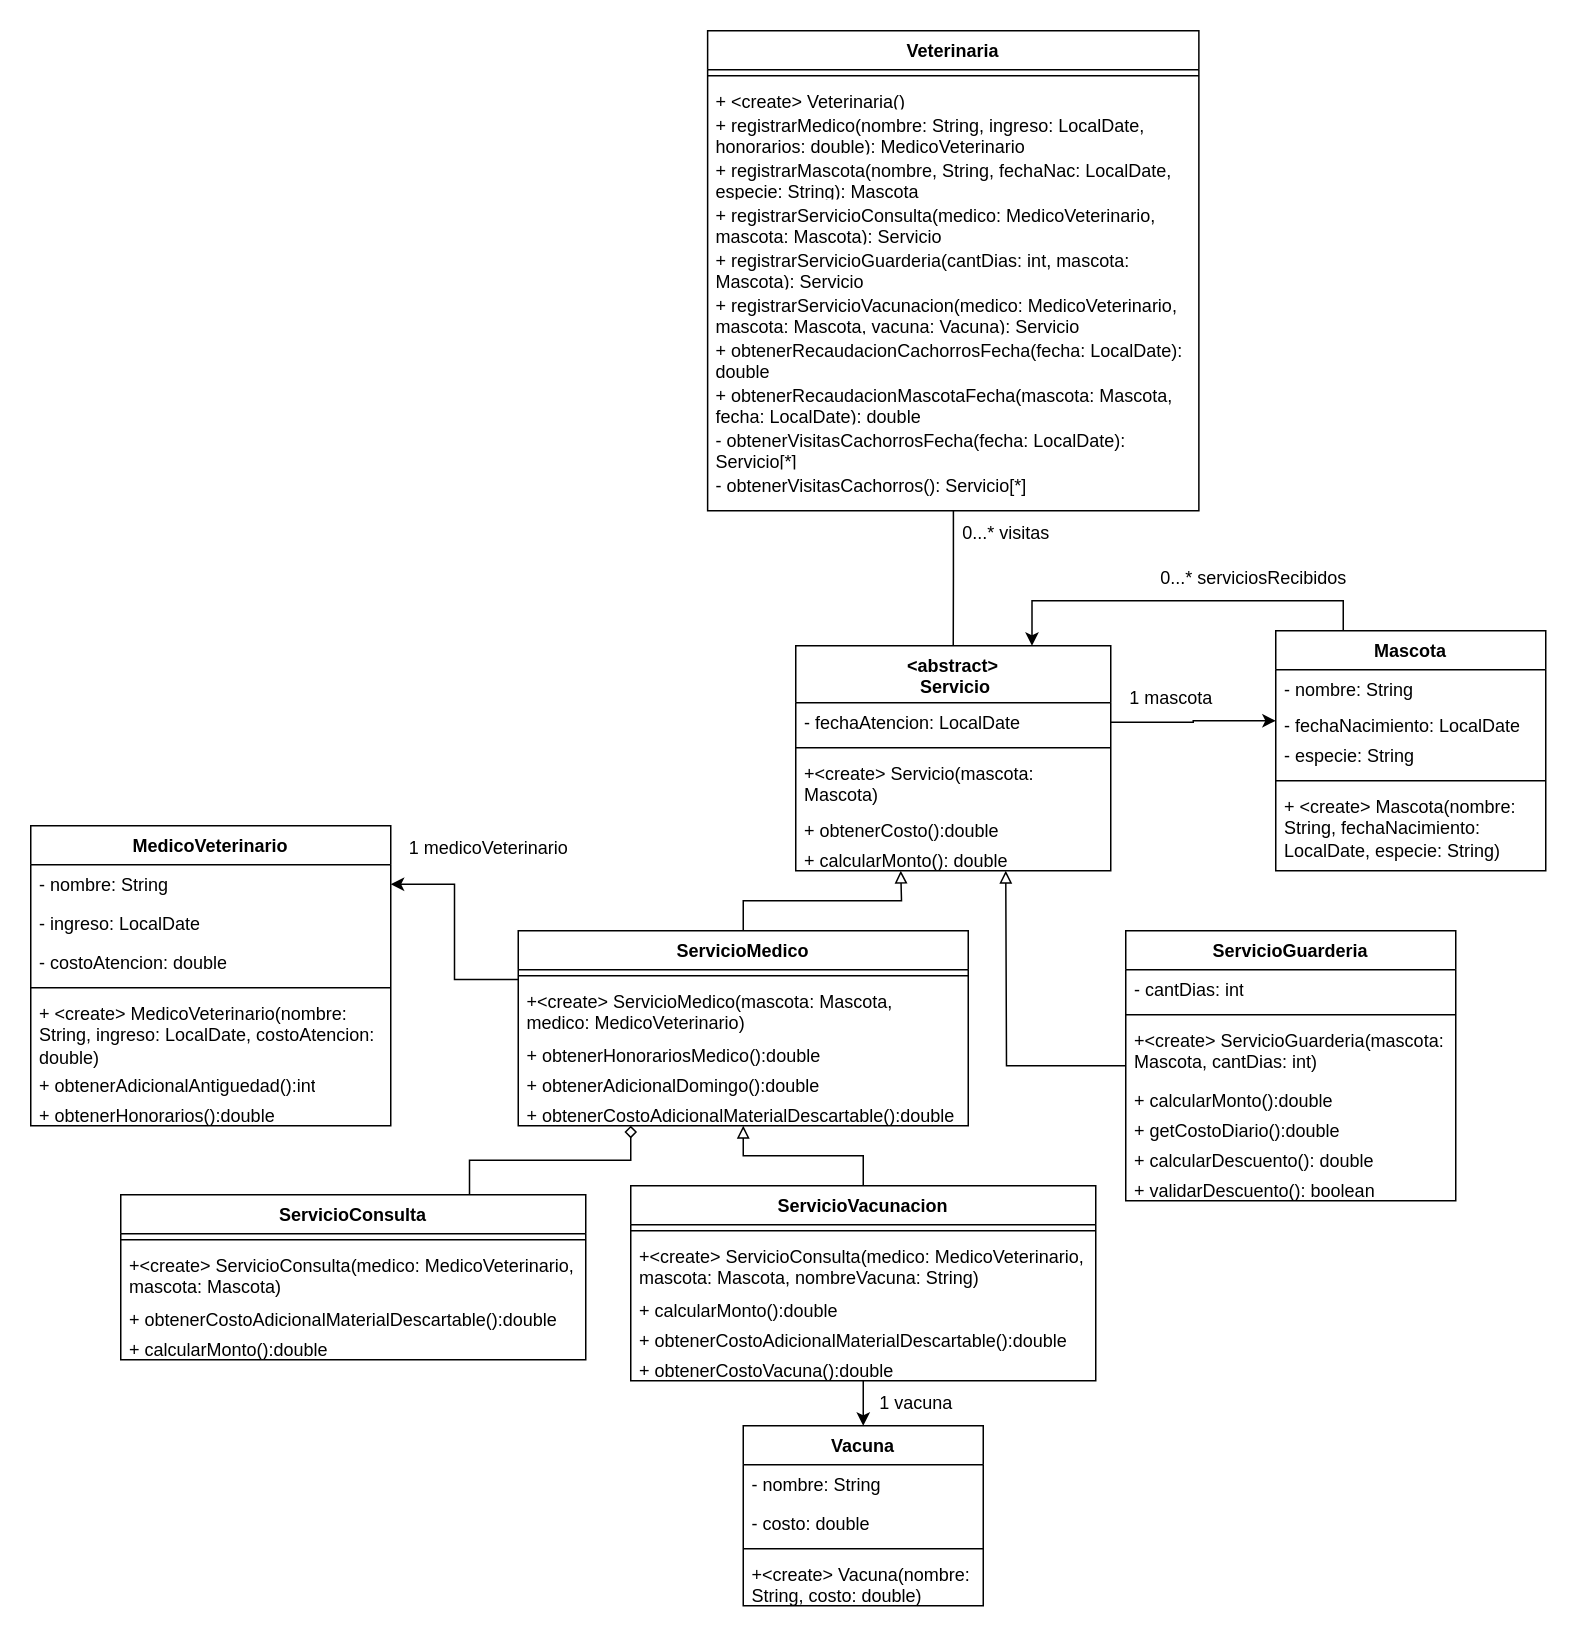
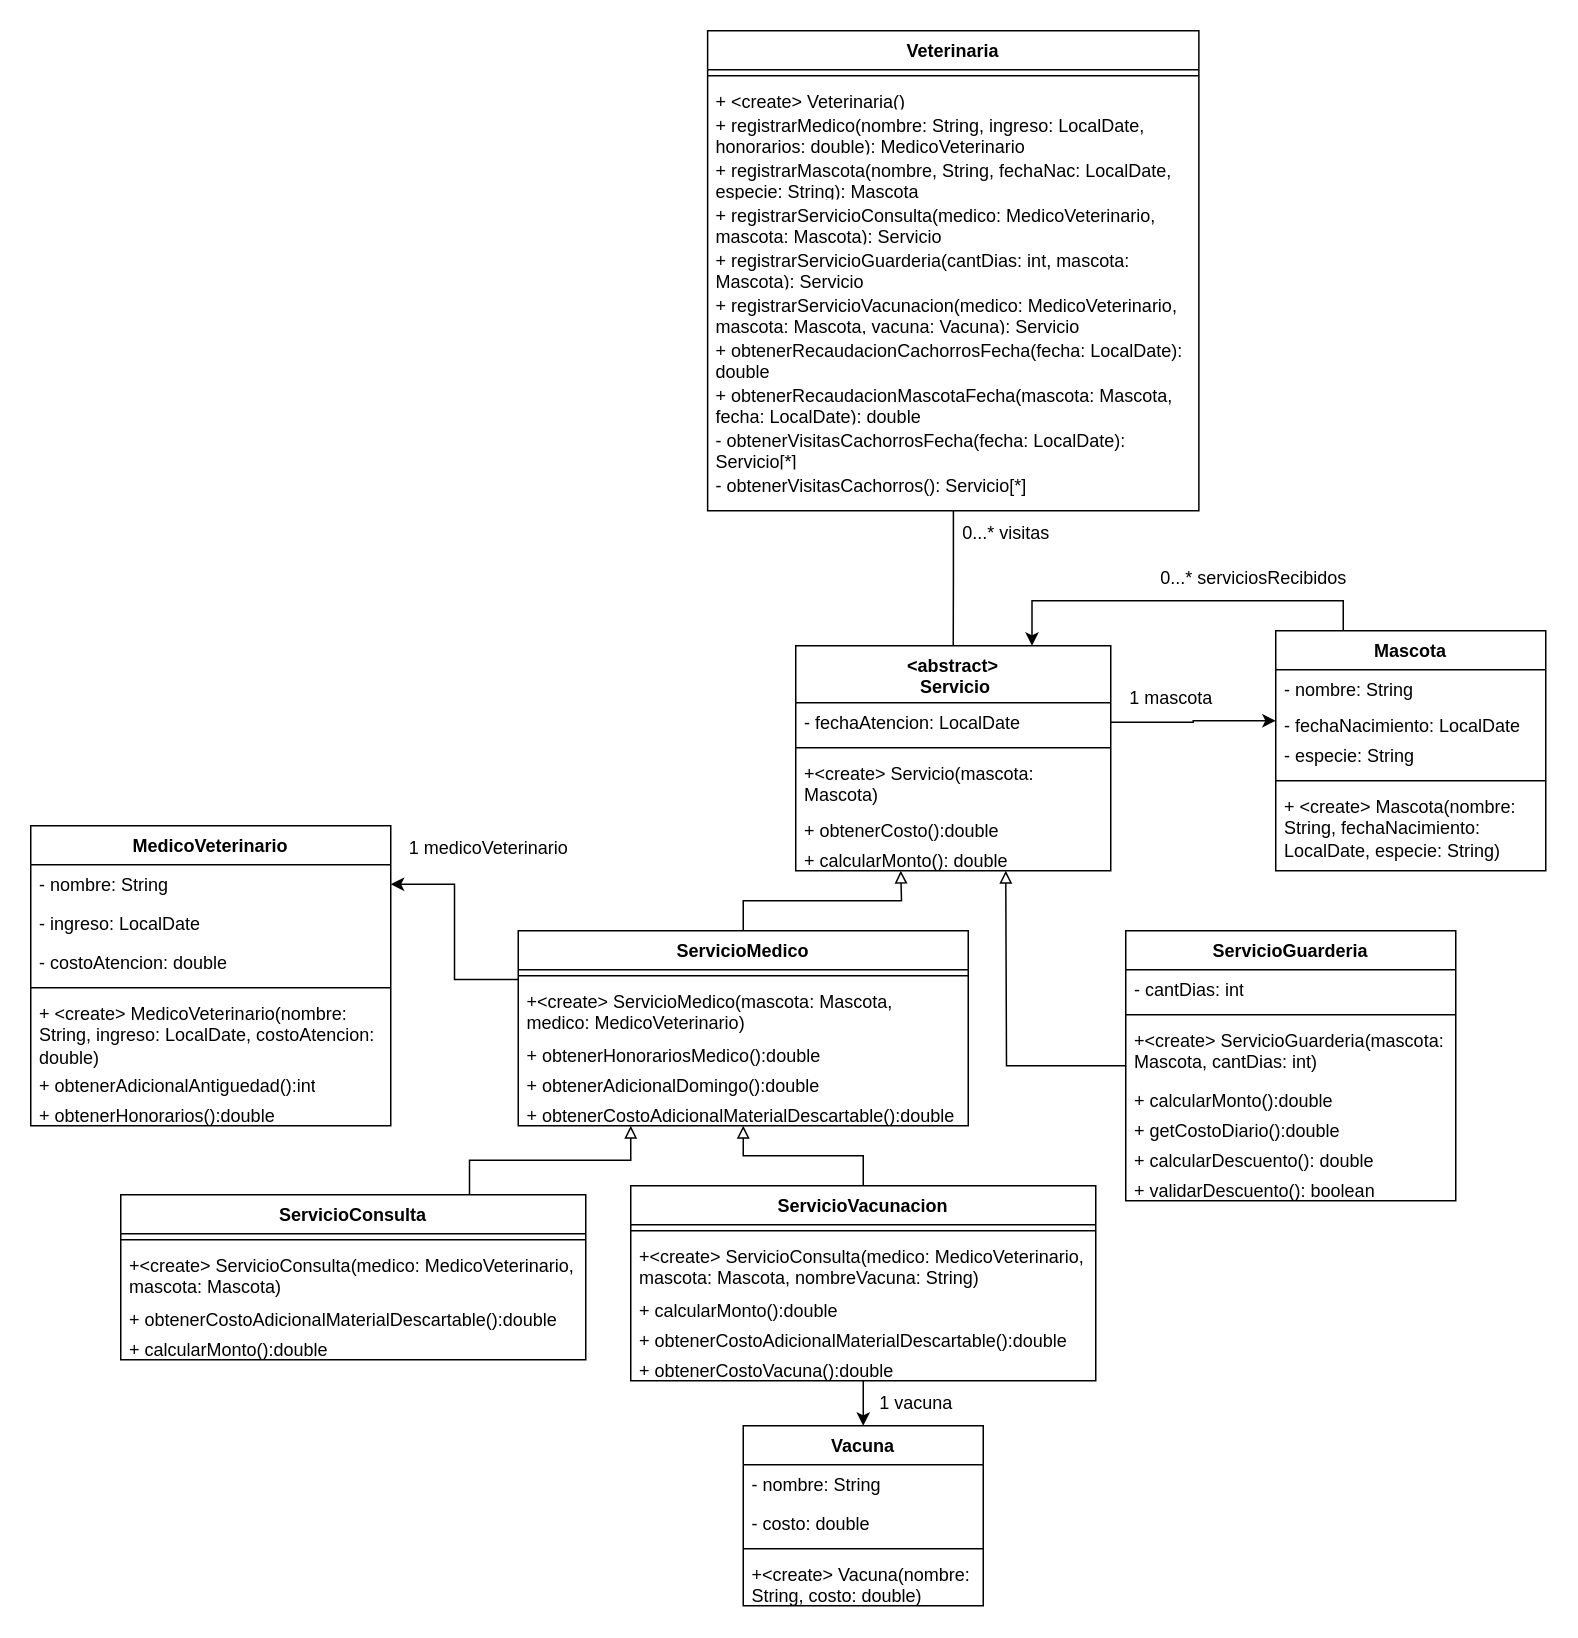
(631, 1139) -> (631, 1139)
